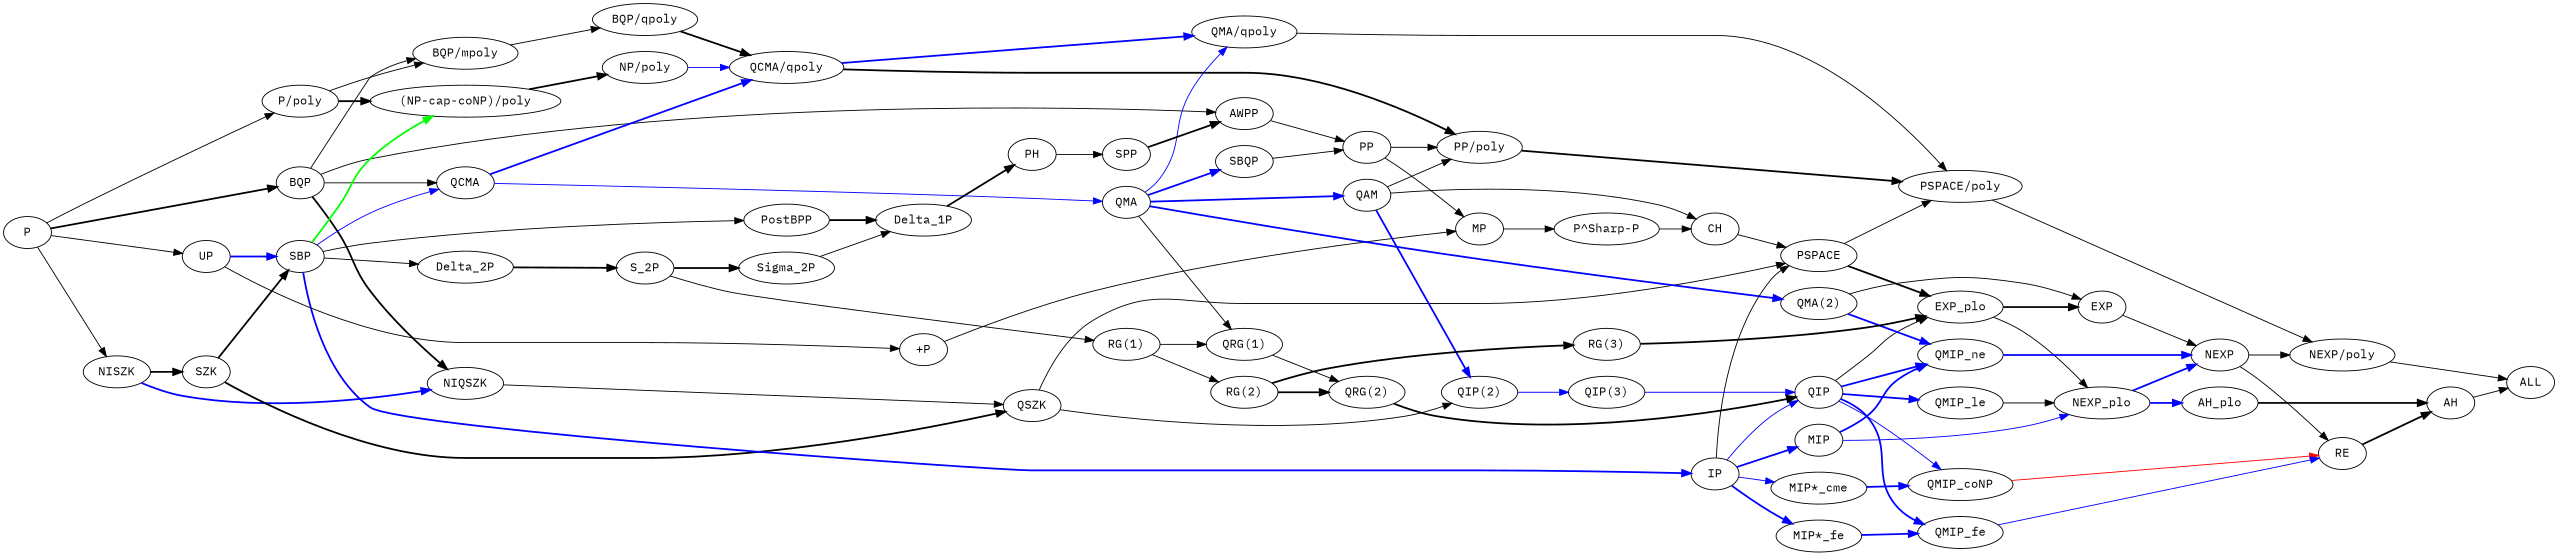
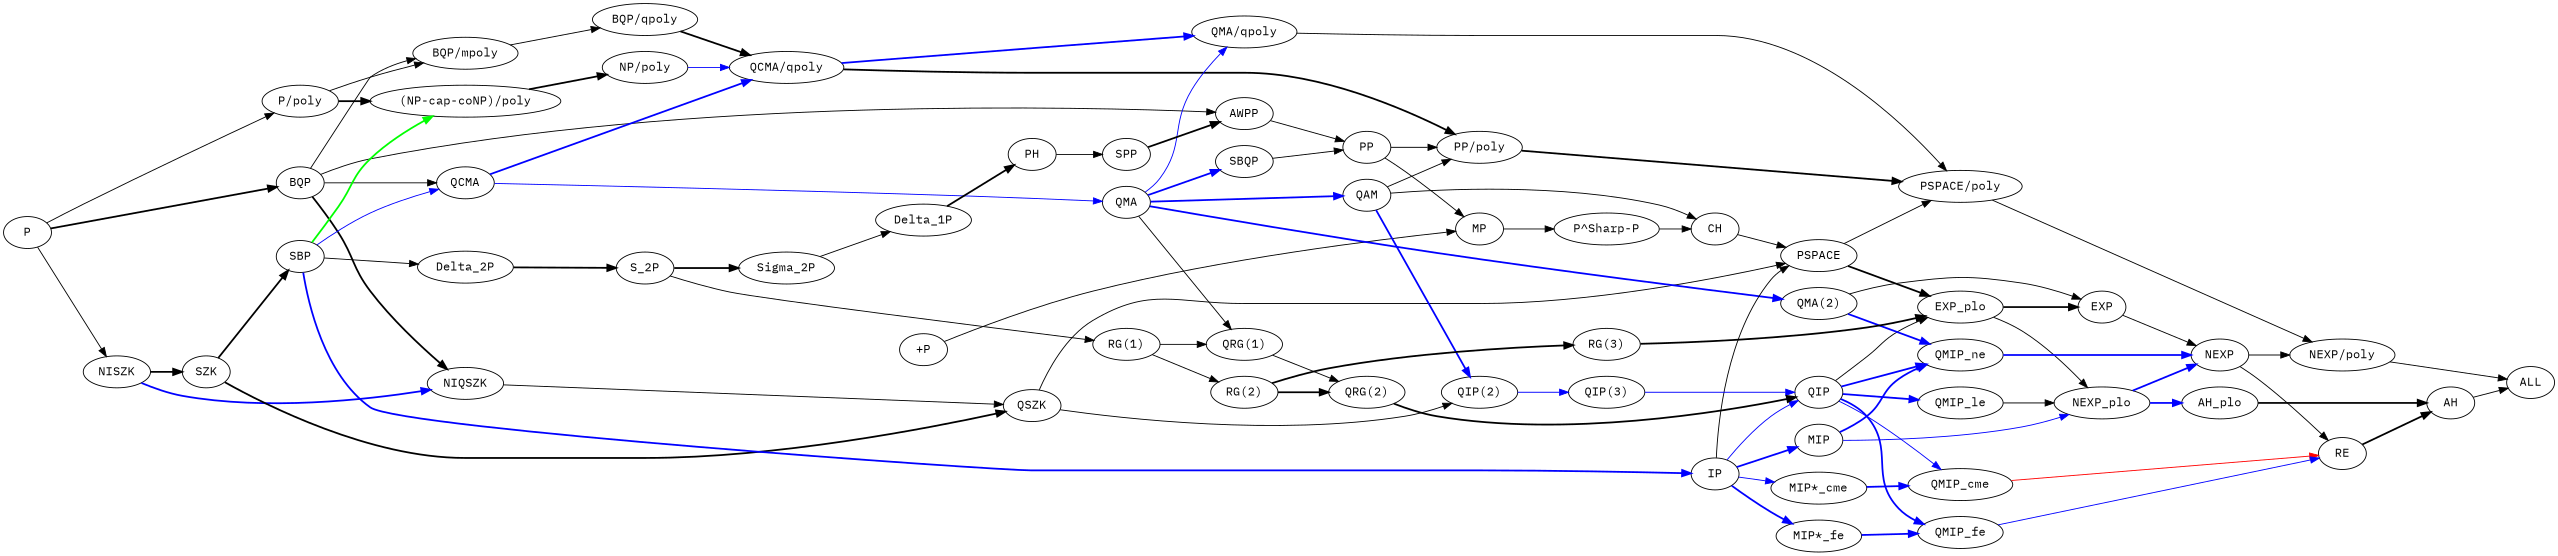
(787, 220) -> none
(206, 256) -> none
(1960, 485) -> (1960, 485)
